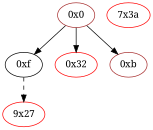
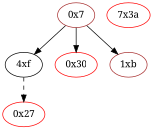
(76, 15) -> (76, 15)
(24, 65) -> (24, 65)
(76, 65) -> (76, 65)
(129, 65) -> (129, 65)
(24, 114) -> (24, 114)
